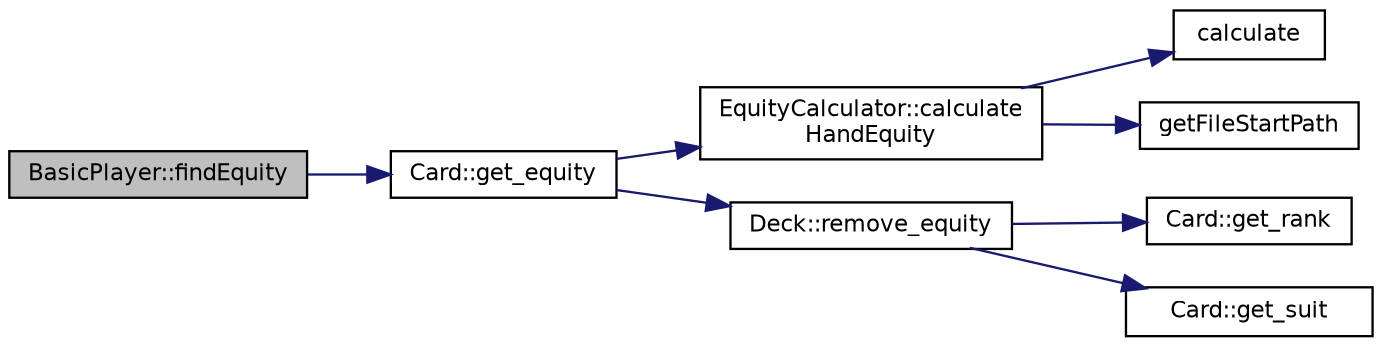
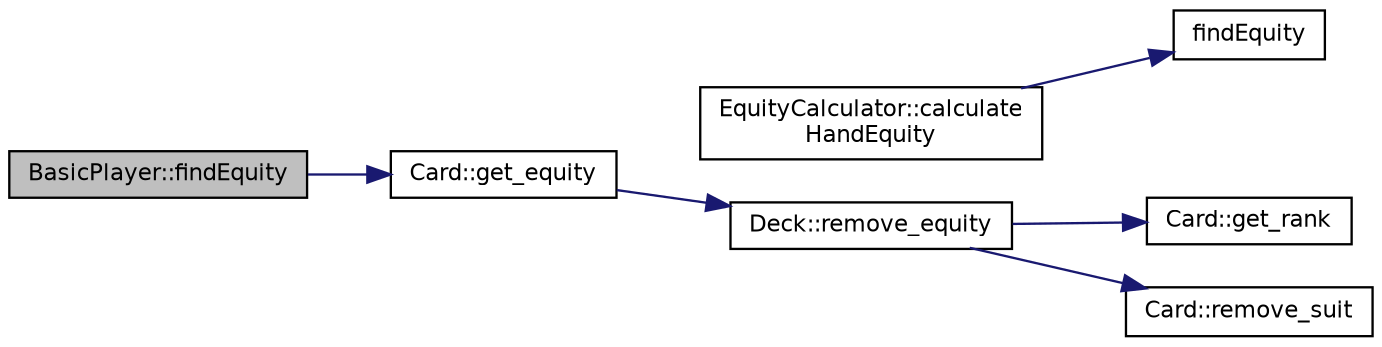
(1249, 35) -> (1249, 35)
(1249, 126) -> none
(647, 155) -> none
(1249, 312) -> (1249, 312)
